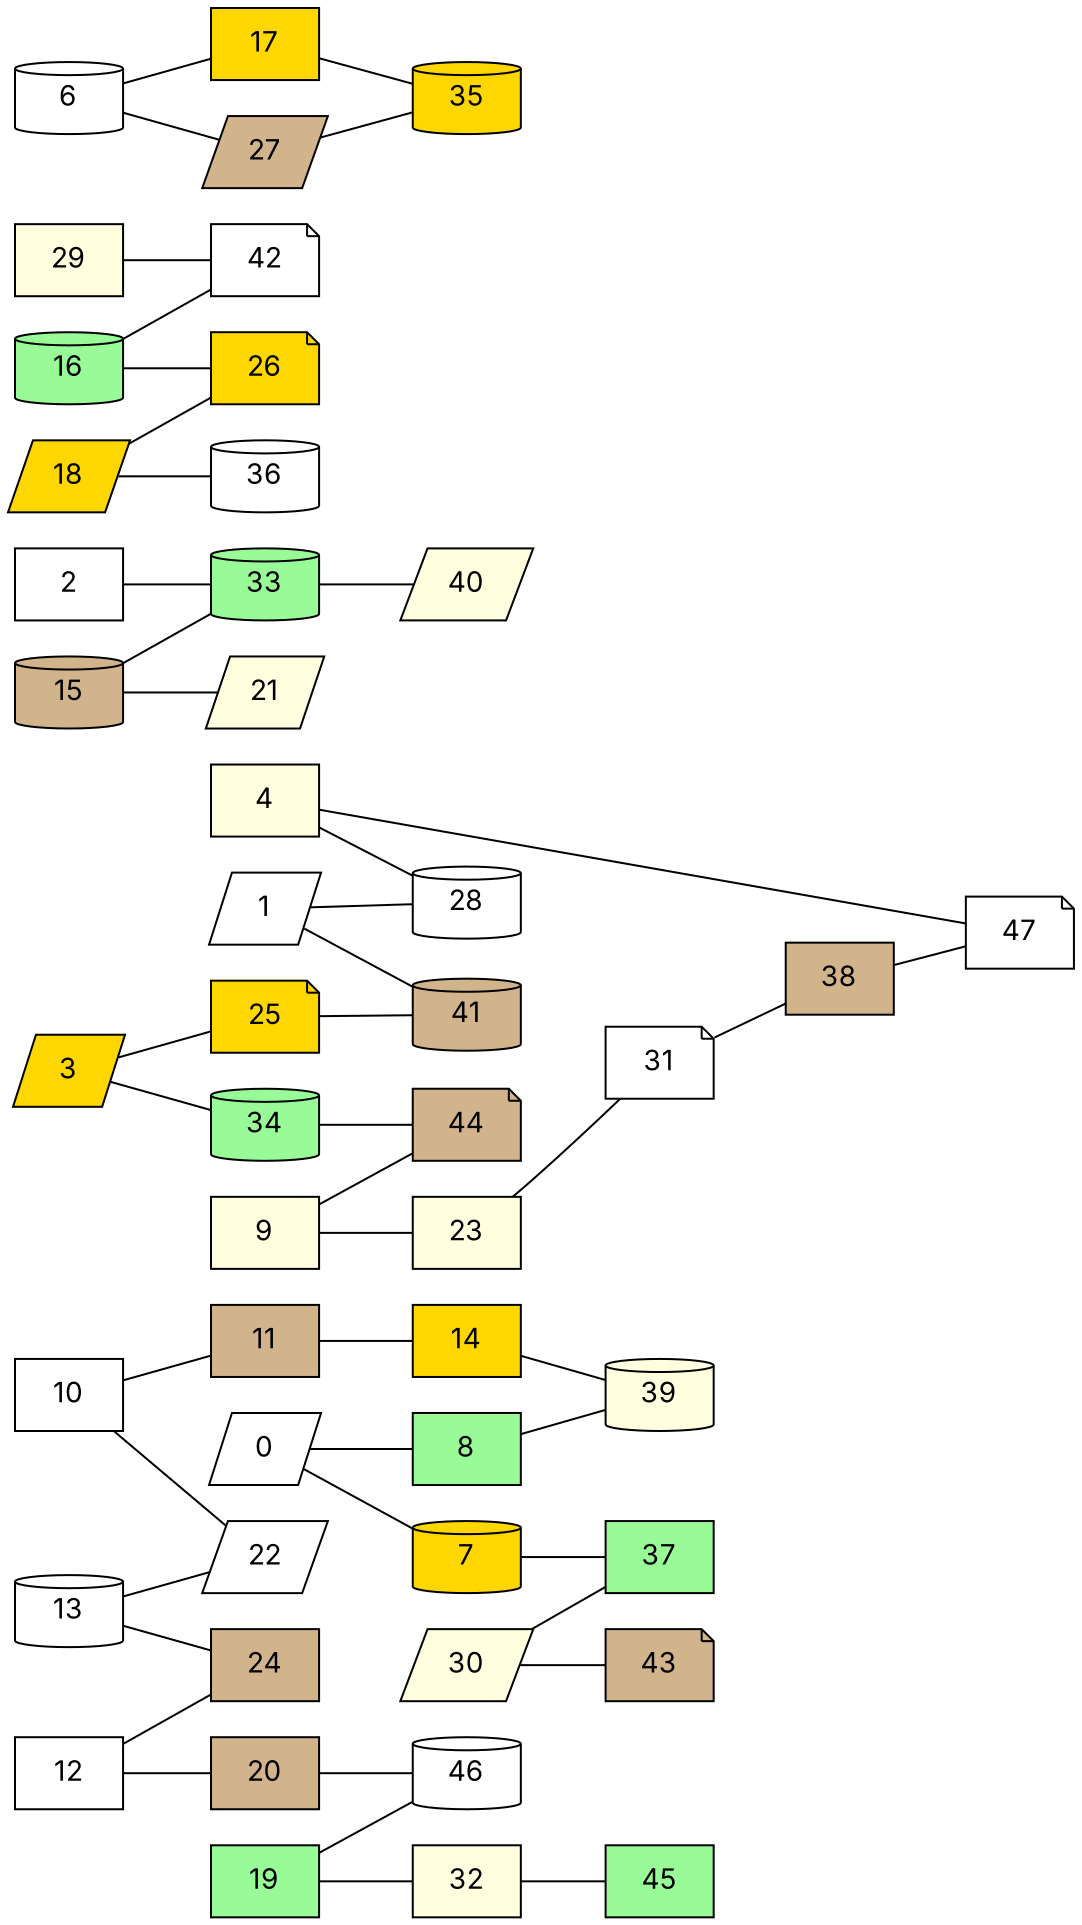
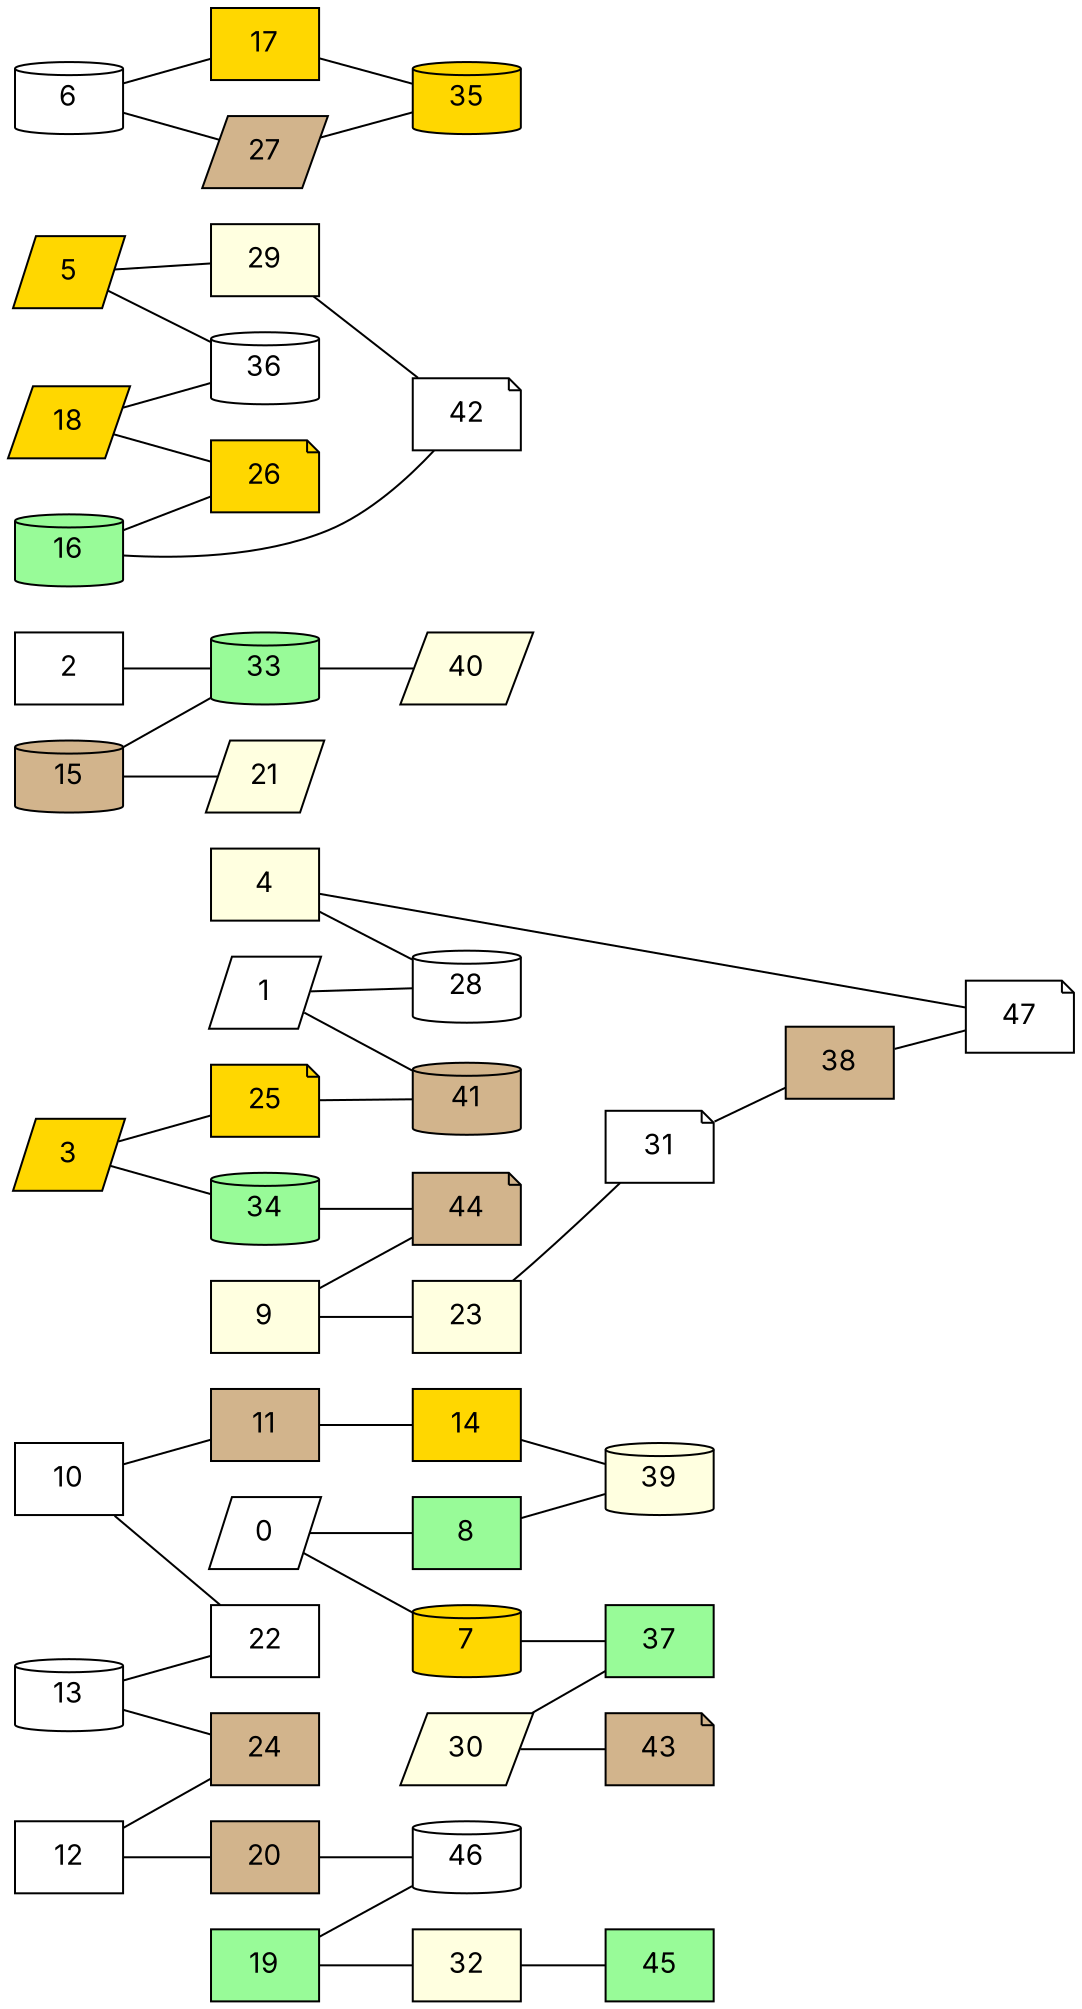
none -> (69, 272)
(265, 1557) -> (265, 1641)
